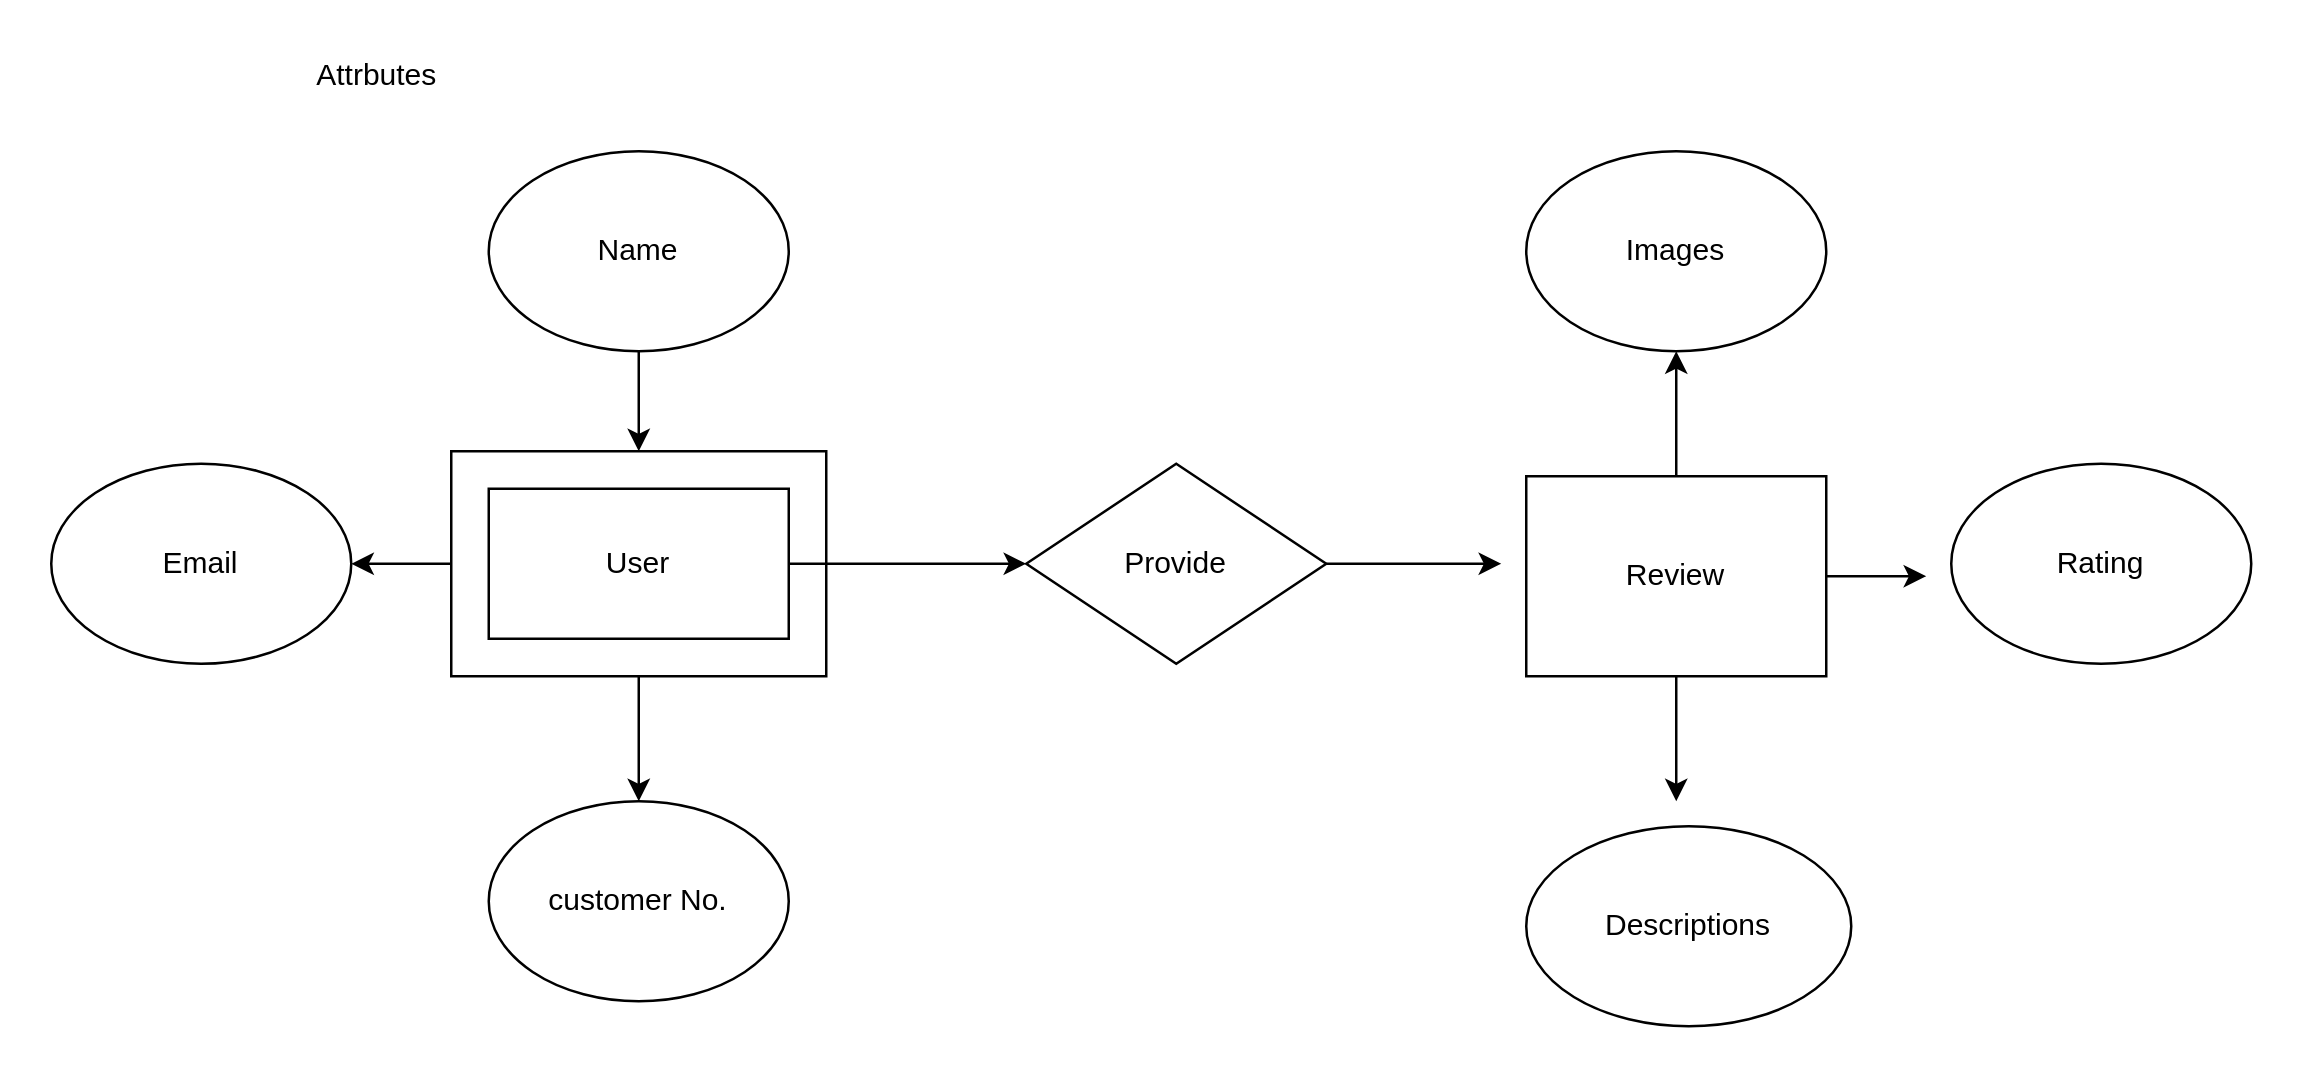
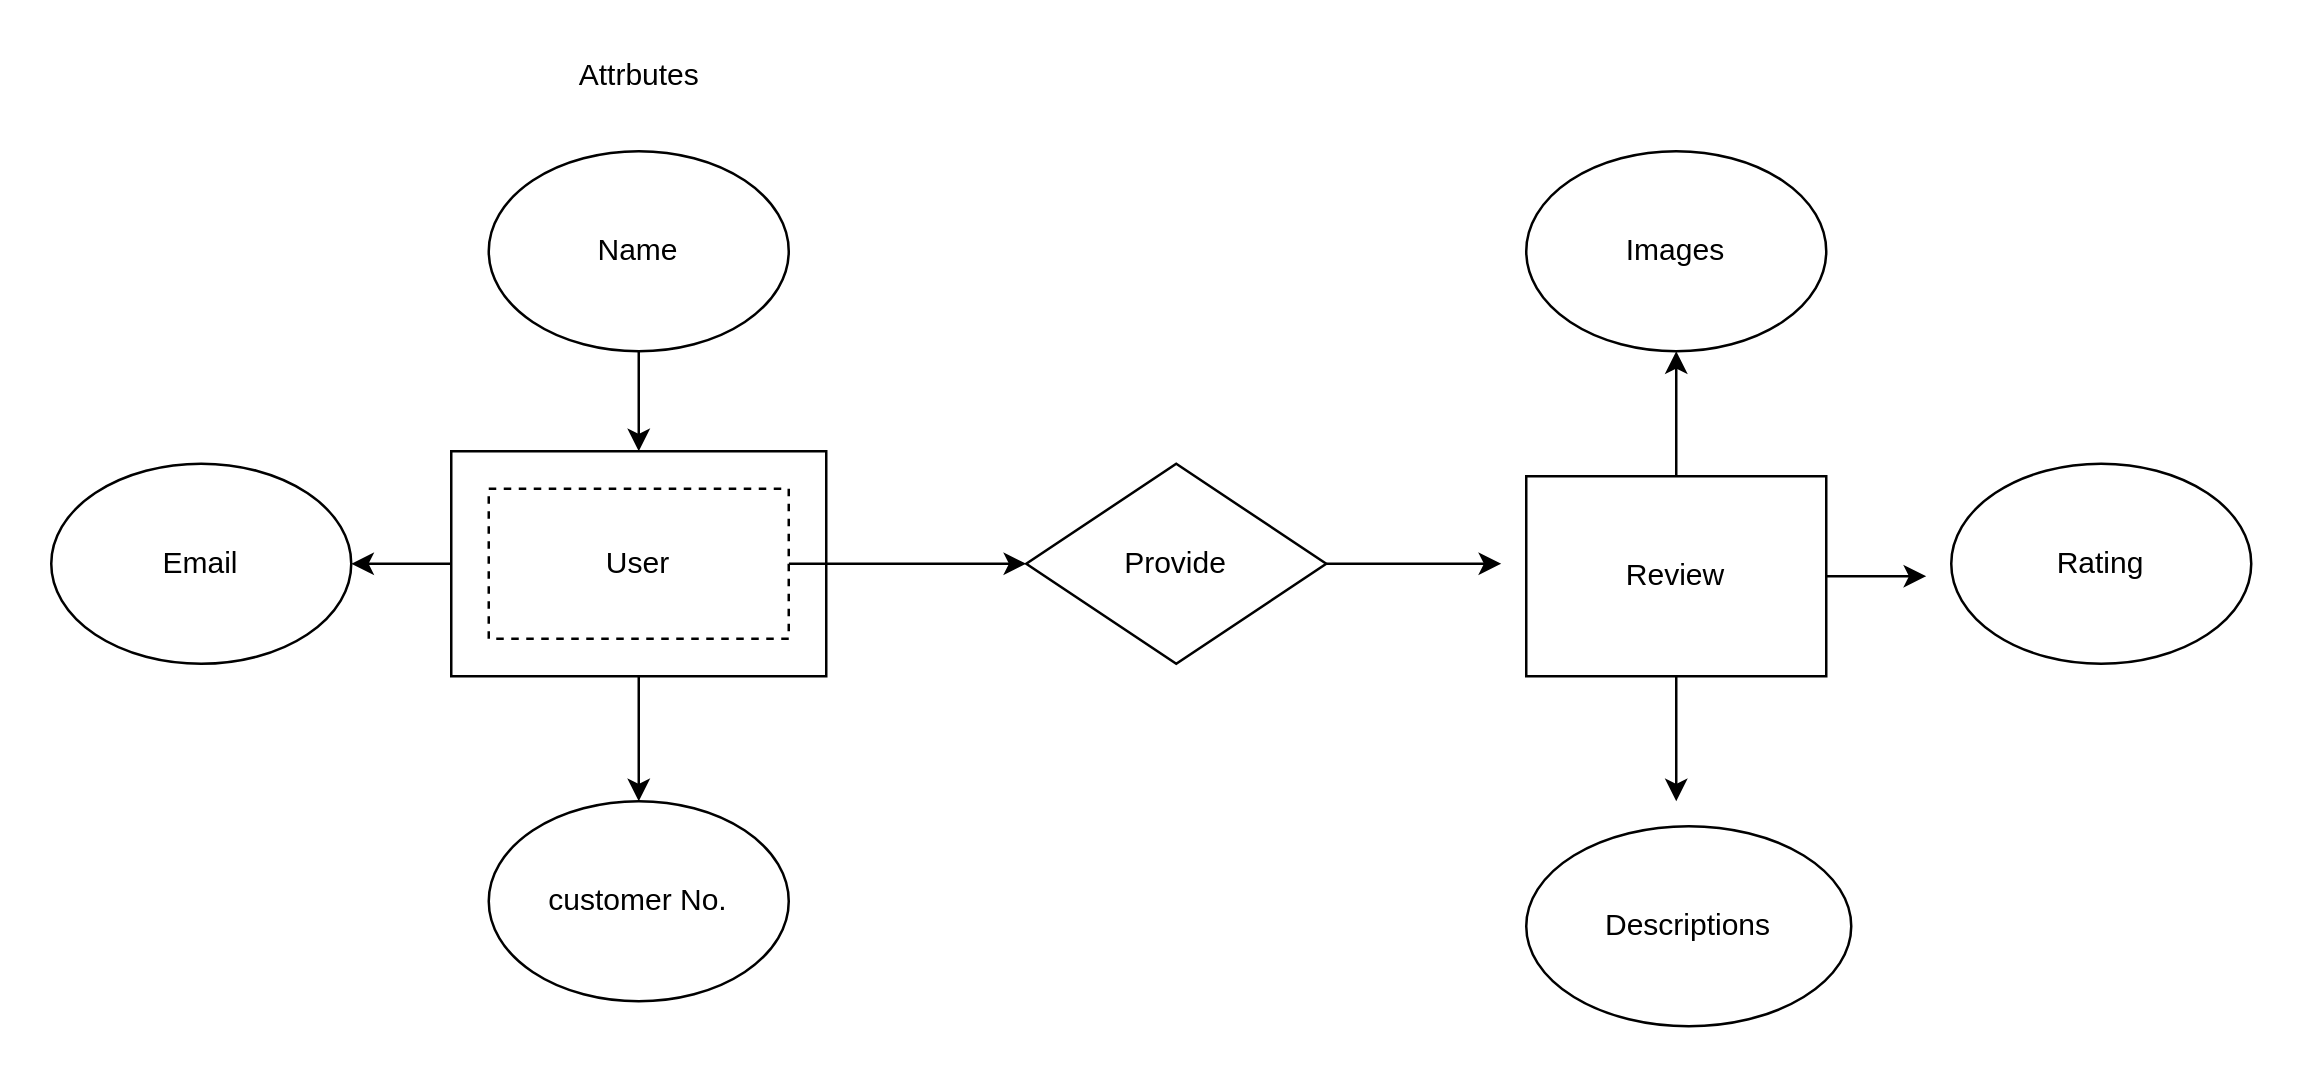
(376, 76) -> (639, 76)
(639, 564) -> (639, 564)
